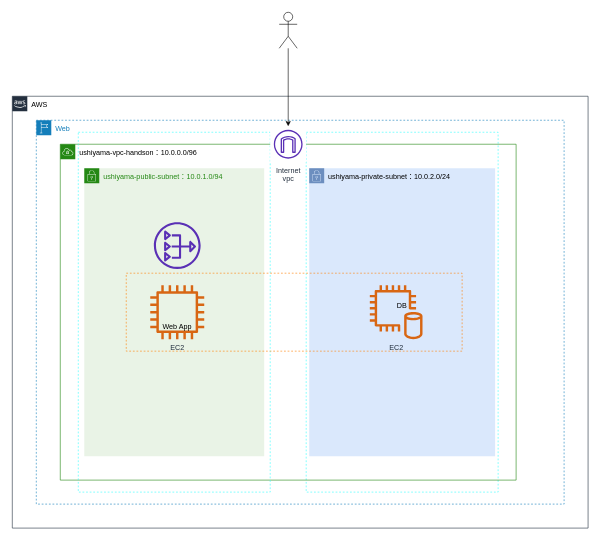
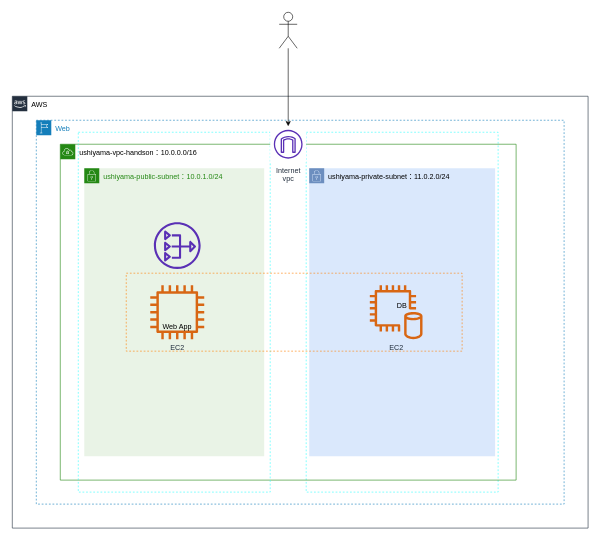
(142, 153) -> (142, 153)
(168, 177) -> (168, 177)
(396, 177) -> (396, 177)
